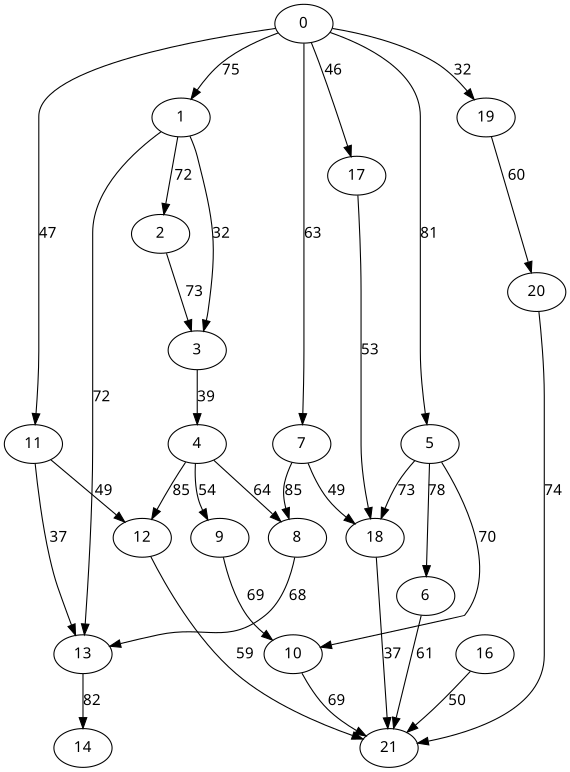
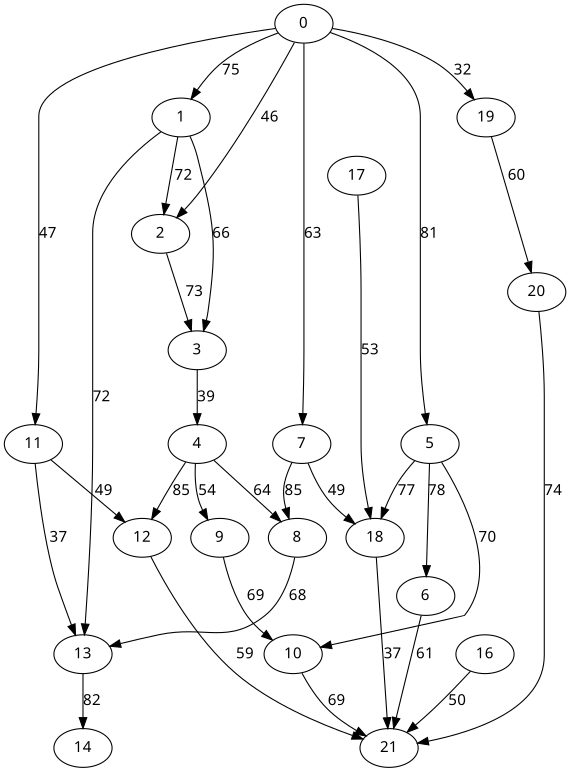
(330, 94) -> (244, 129)
(221, 234) -> (221, 234)
(407, 491) -> (407, 491)
